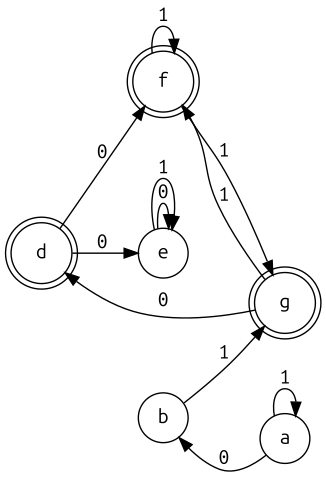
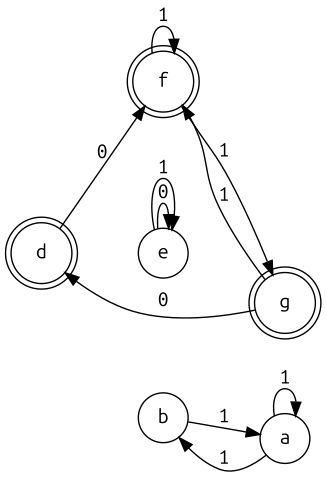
(98, 253) -> none
(221, 372) -> (217, 427)
(224, 459) -> (224, 459)
